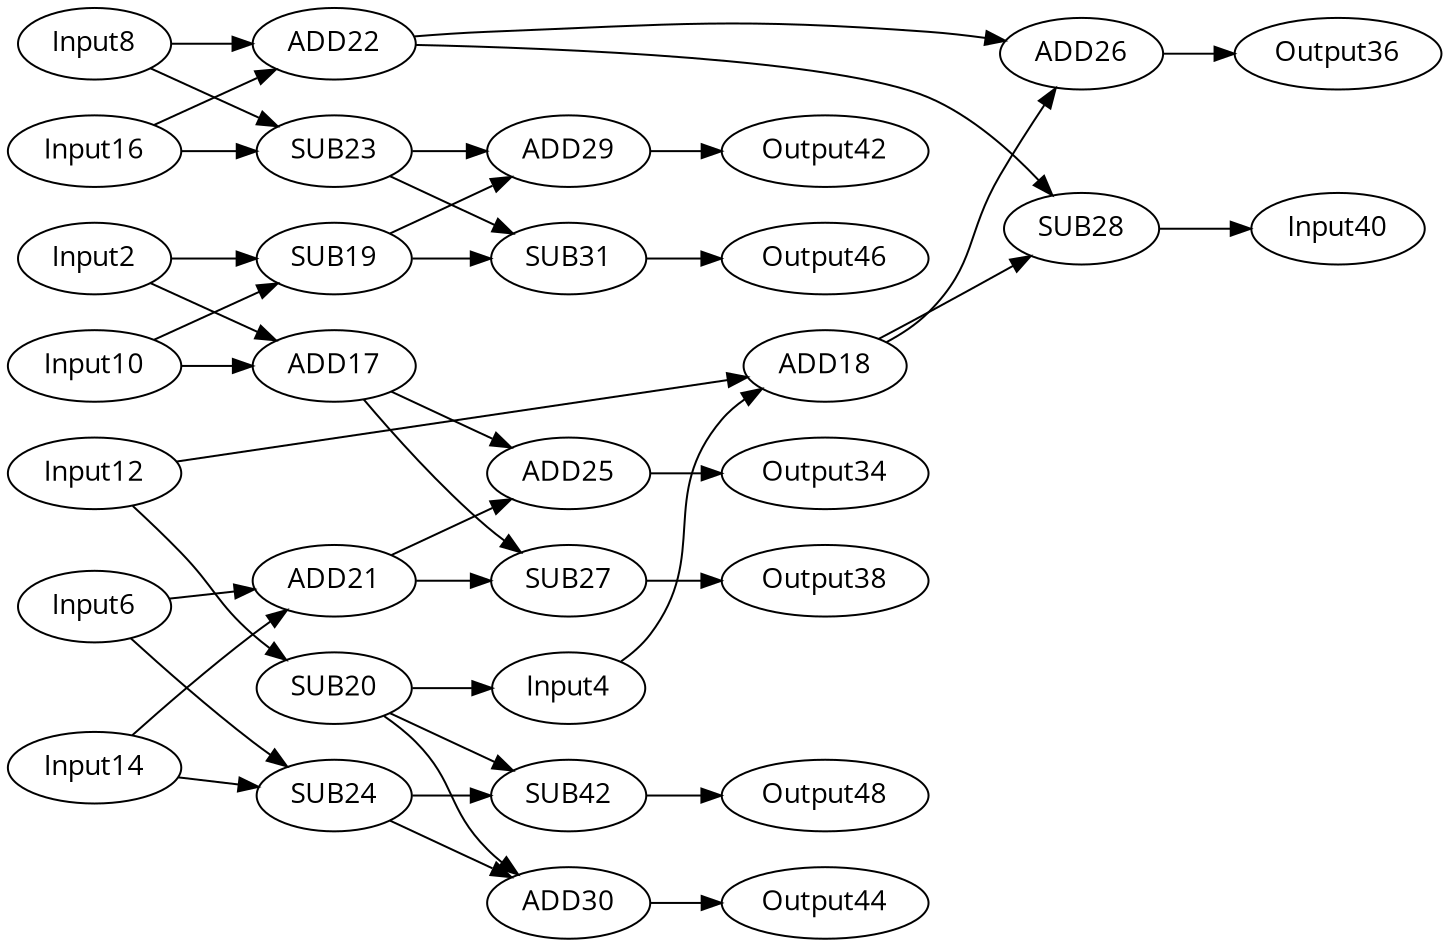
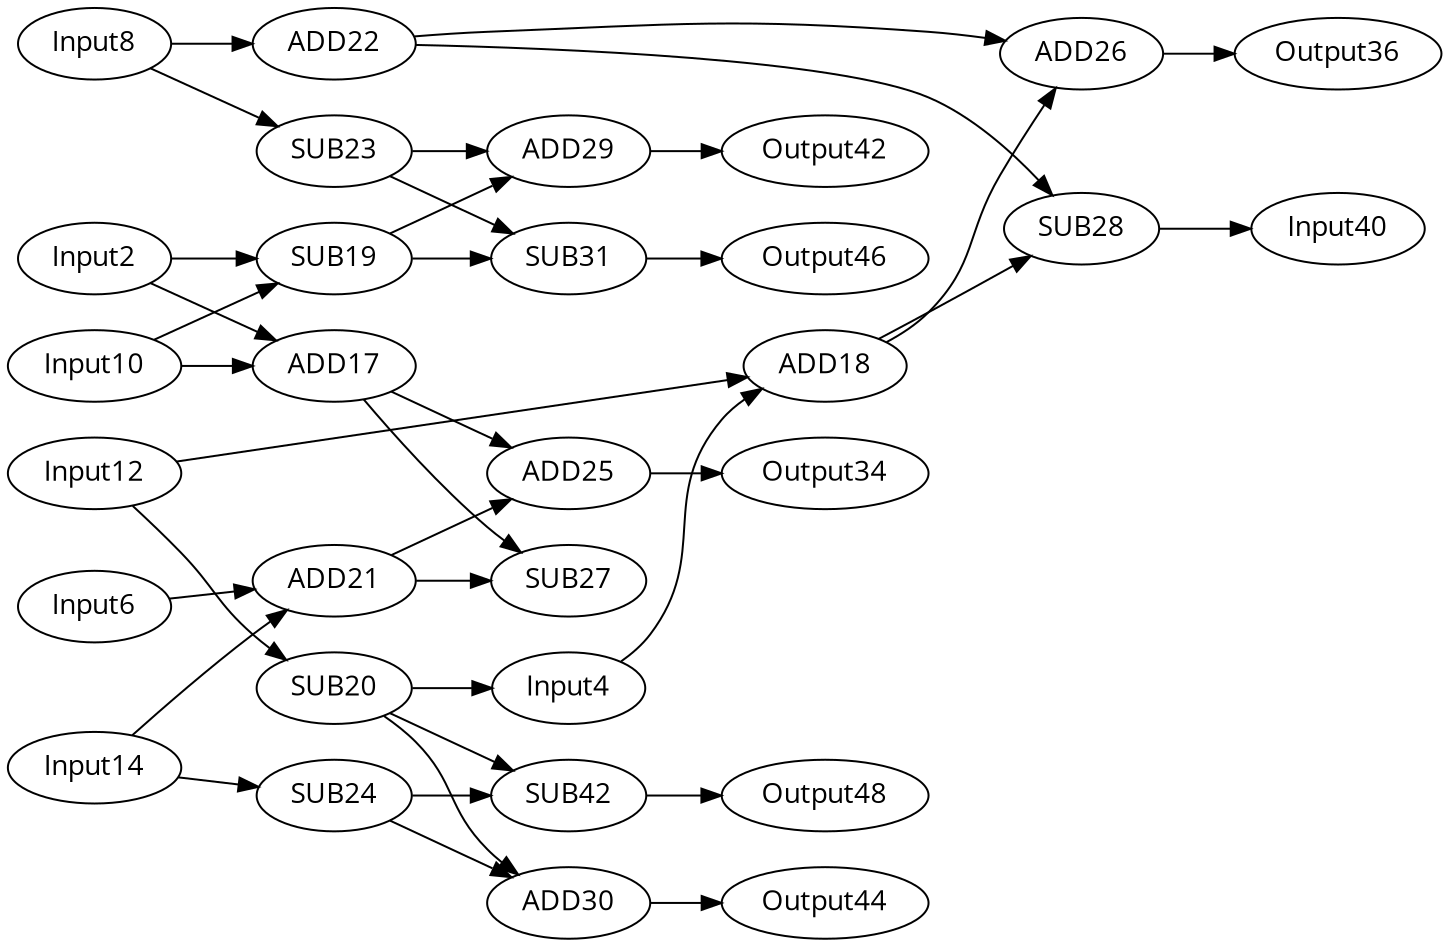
(95, 151) -> none
(825, 581) -> none
(199, 698) -> none
